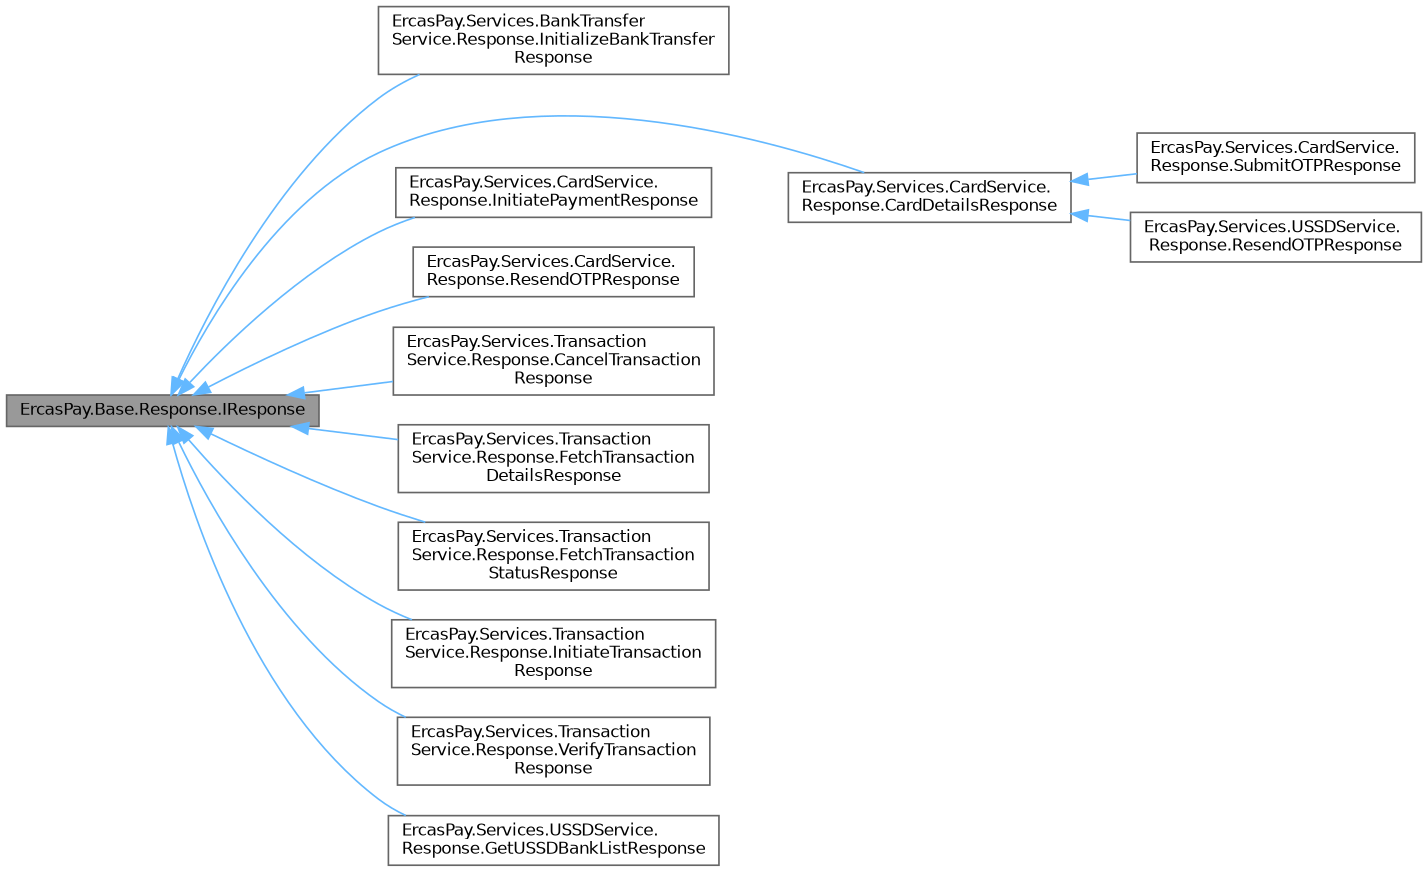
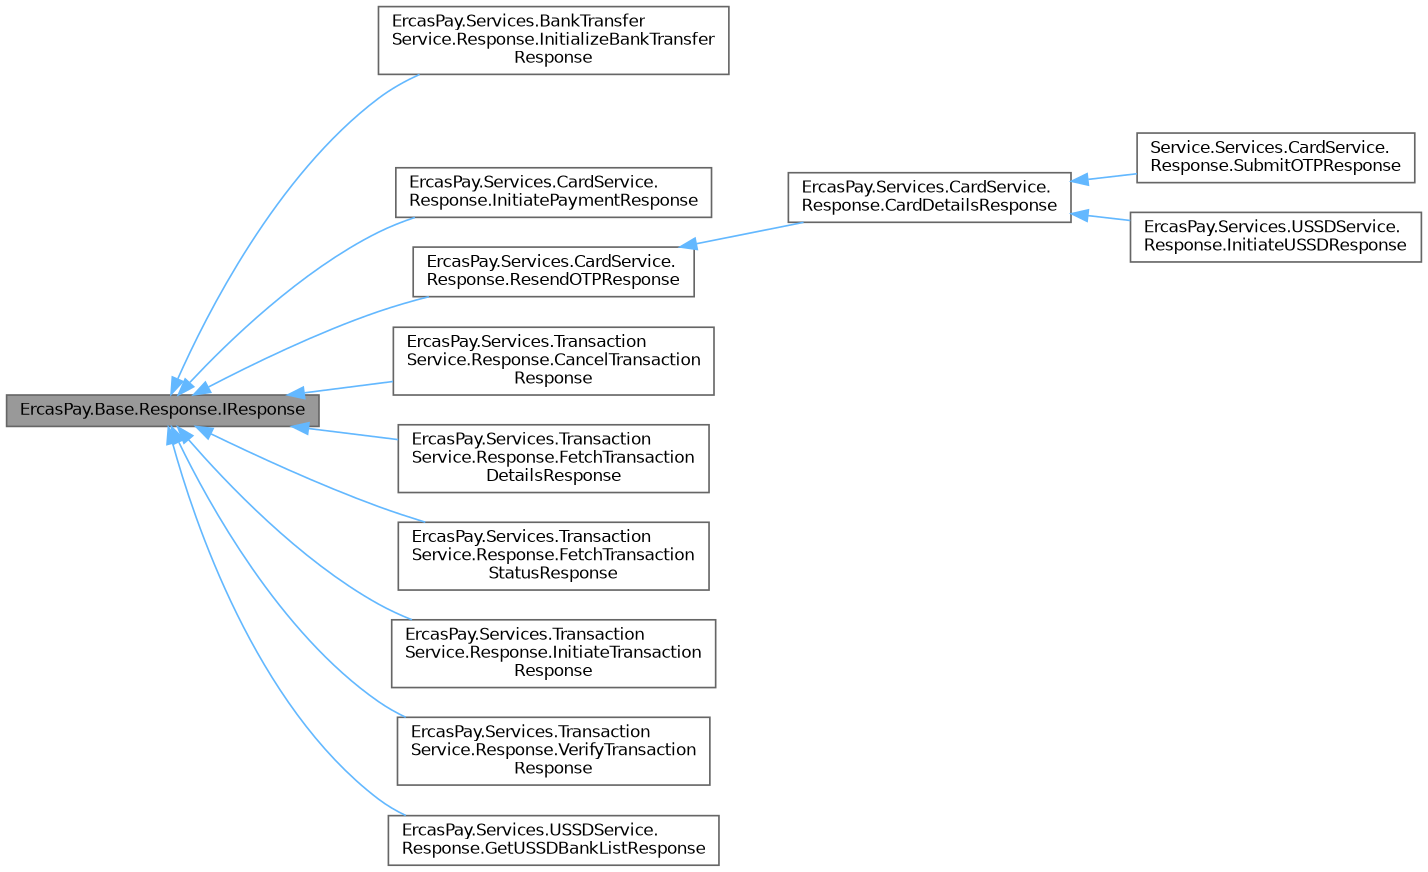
(469, 125) -> (750, 233)
(1276, 158) -> (1276, 158)
(1276, 237) -> (1276, 237)
